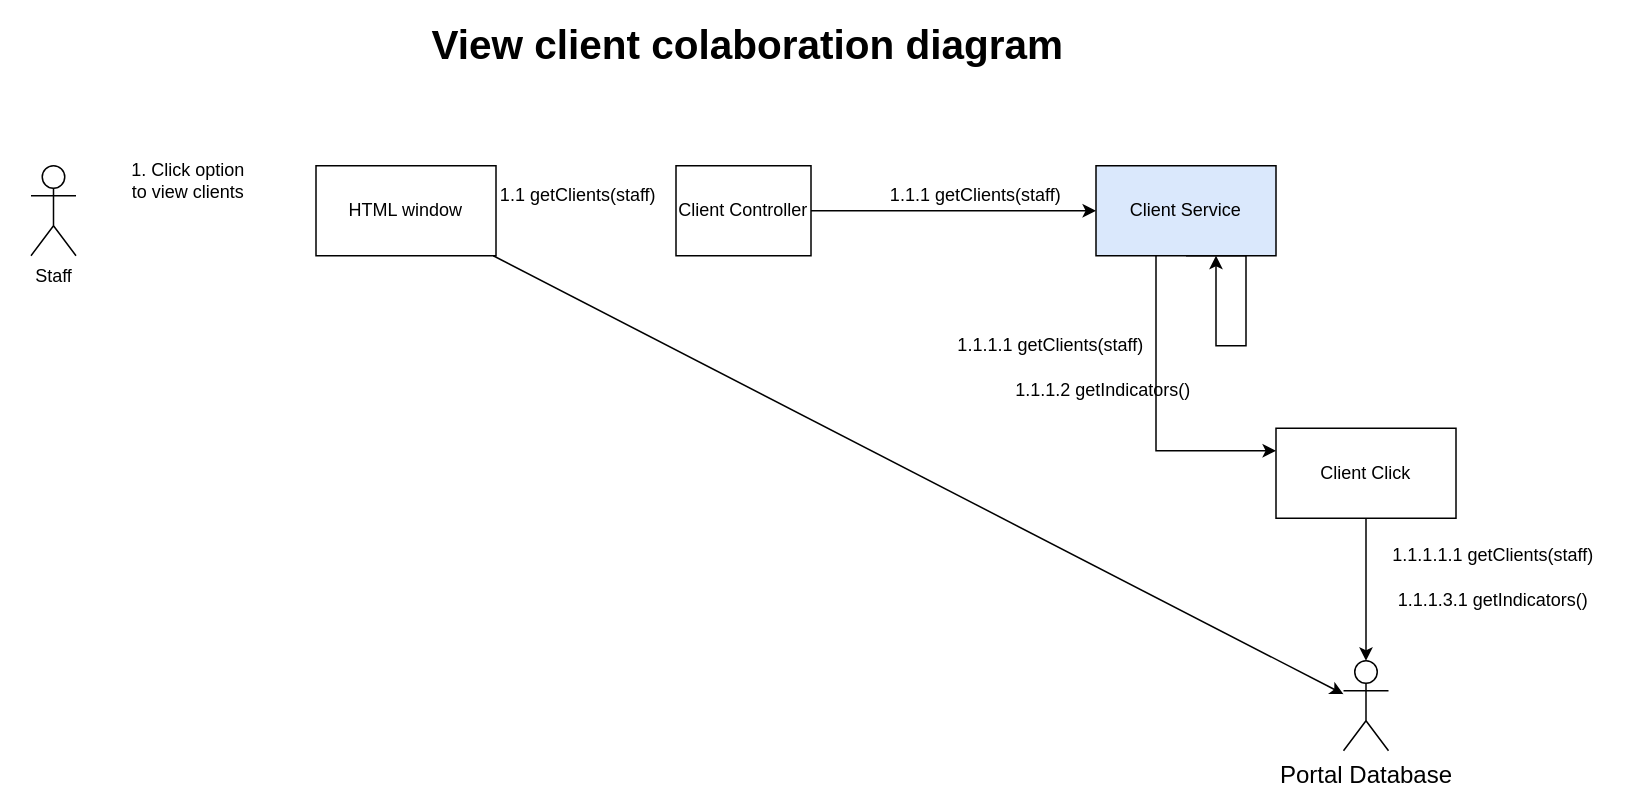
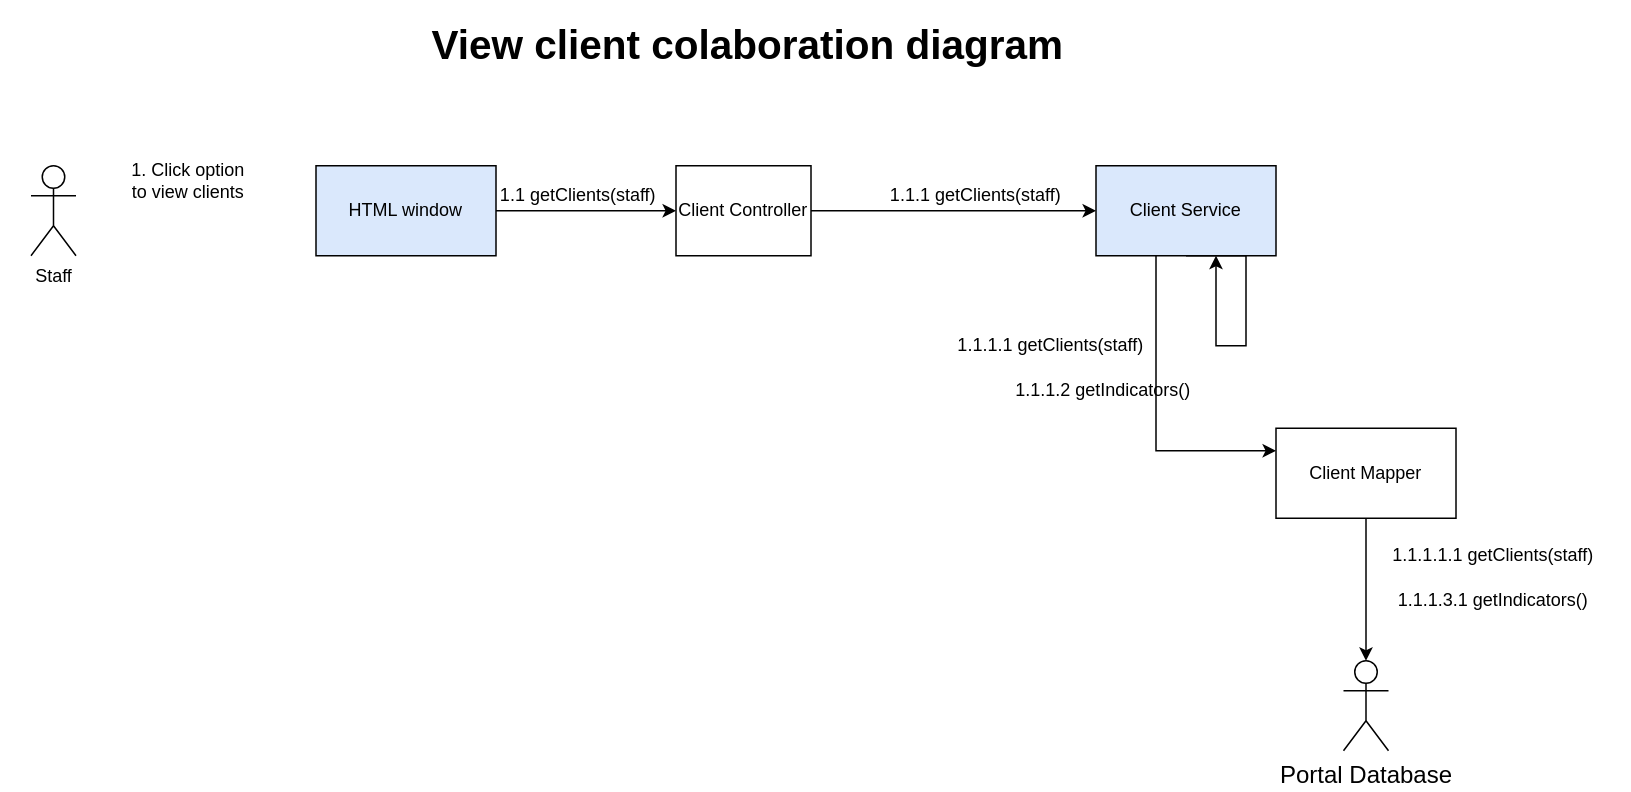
(406, 211) -> (406, 211)
(913, 473) -> (581, 211)
(1366, 473) -> (1366, 473)
